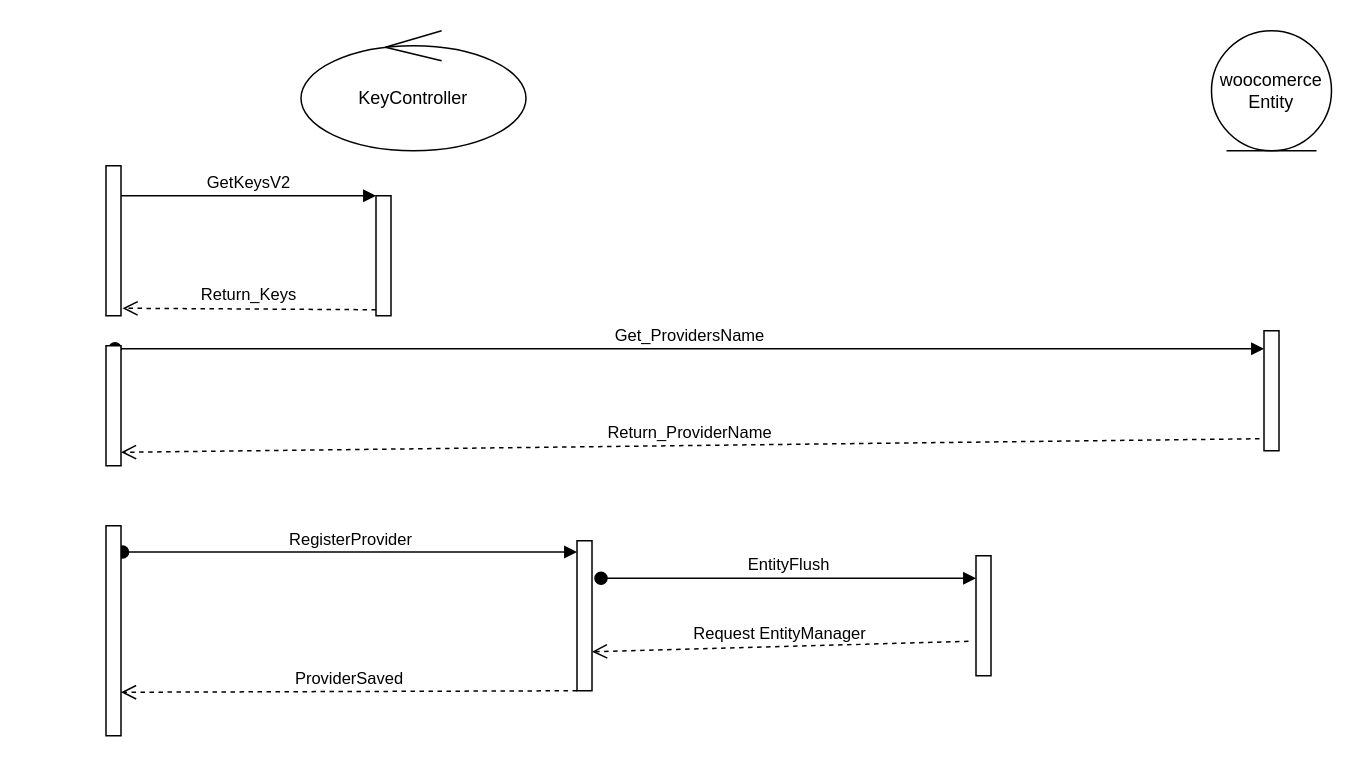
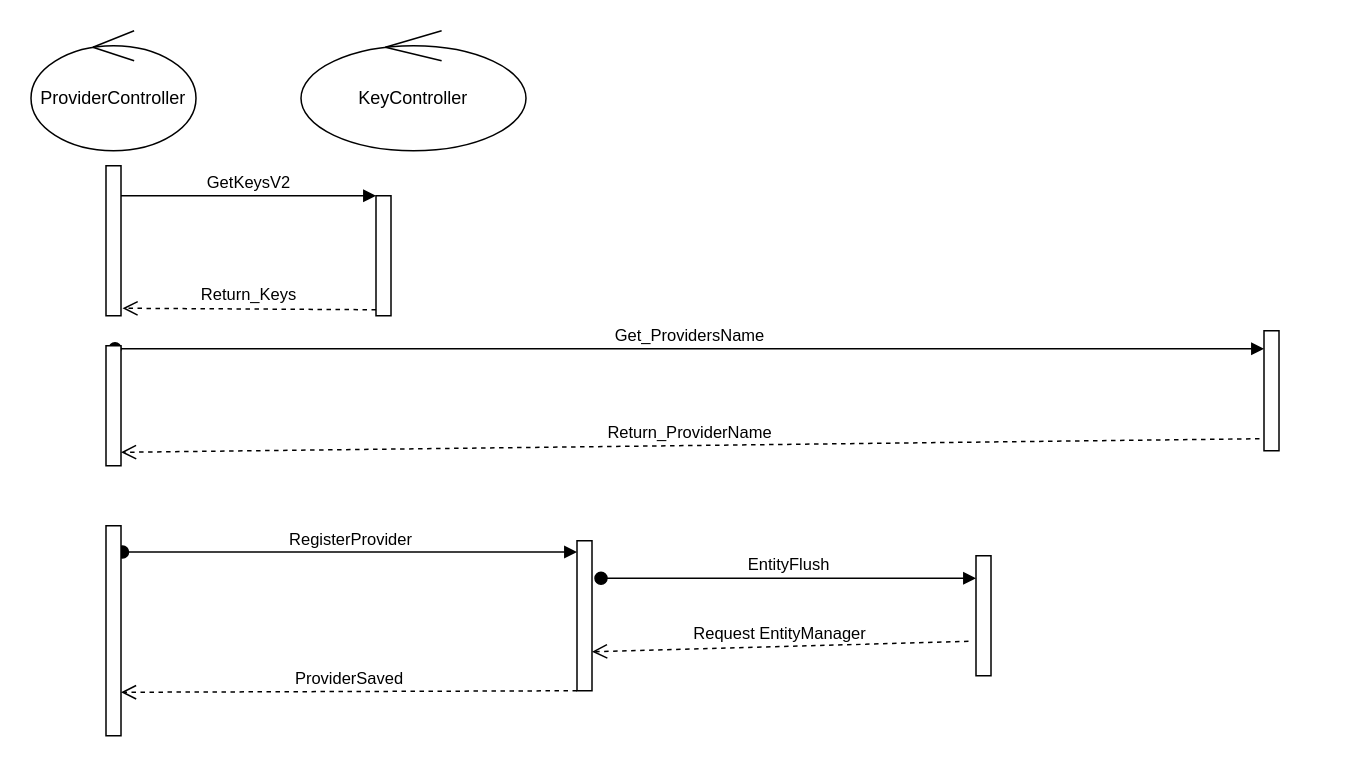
none -> (113, 91)
(1271, 91) -> none
